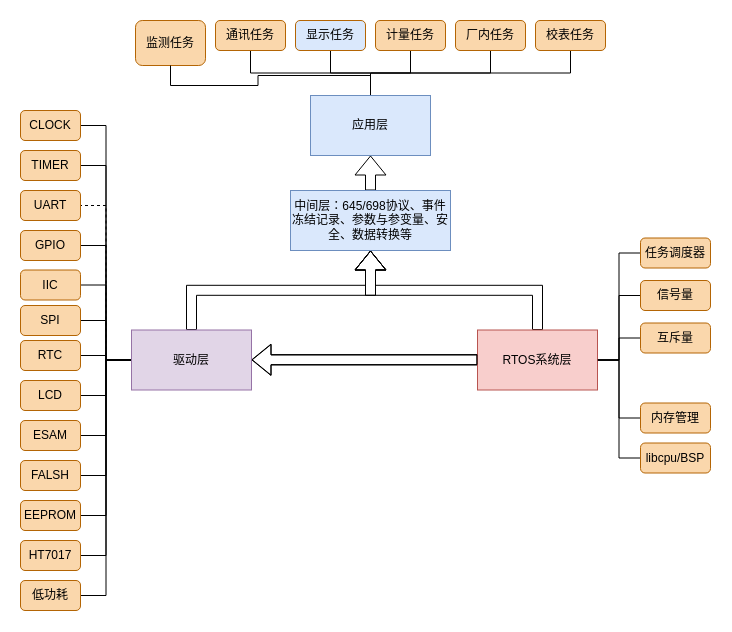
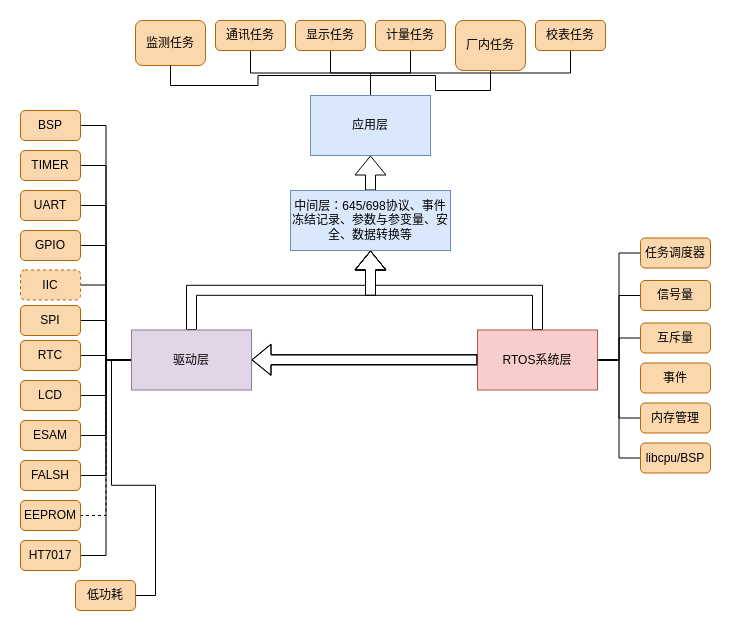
(331, 36) -> (331, 36)
(491, 36) -> (491, 46)
(51, 126) -> (51, 126)
(93, 206) -> (93, 206)
(51, 285) -> (51, 285)
none -> (676, 378)
(93, 516) -> (93, 516)
(51, 596) -> (106, 596)
